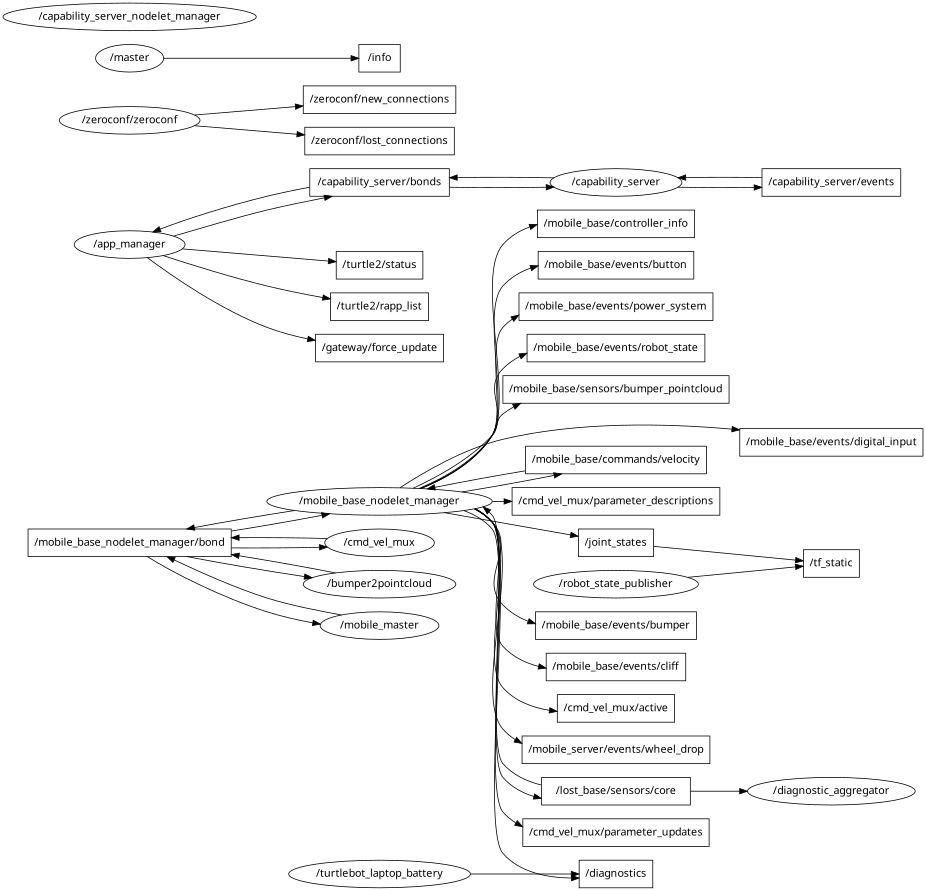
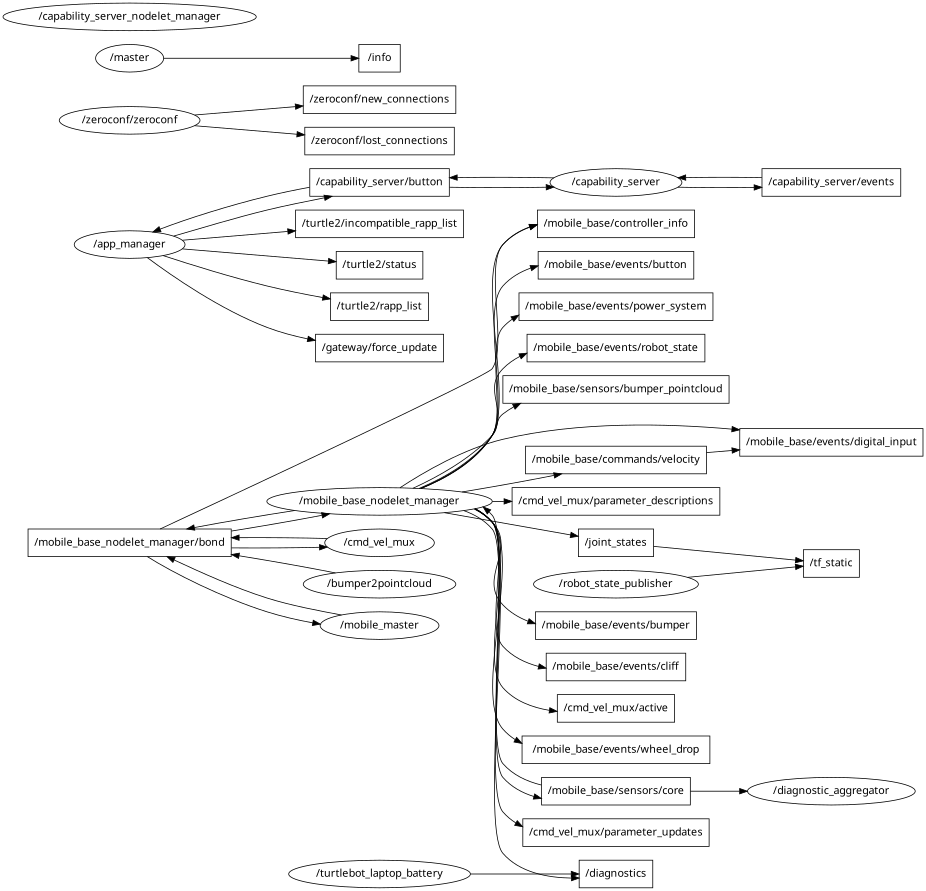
(380, 182) -> (380, 182)
none -> (380, 224)
(480, 479) -> (719, 452)
(245, 567) -> (399, 416)
(616, 750) -> (616, 750)
(616, 791) -> (616, 791)
